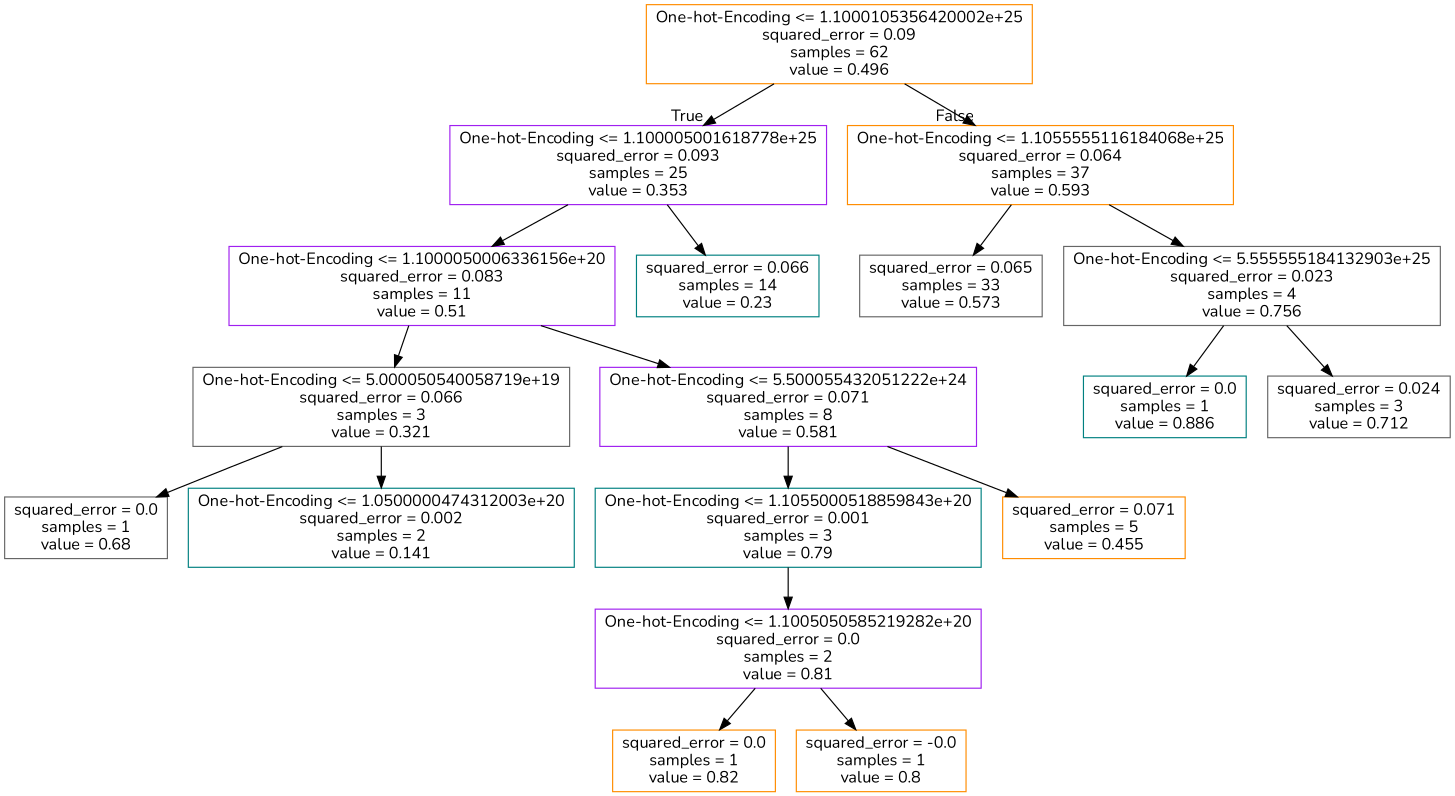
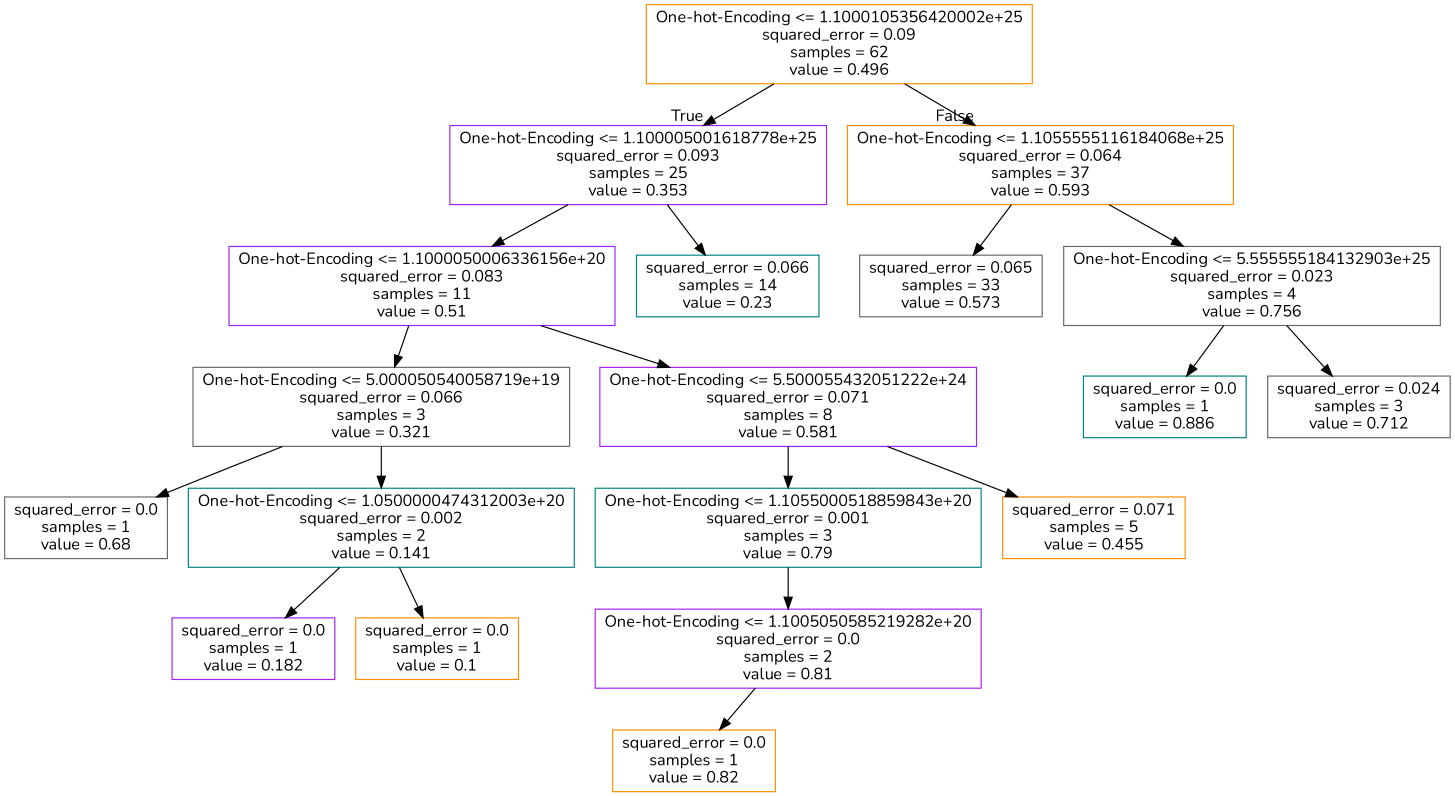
none -> (253, 649)
none -> (437, 649)
(881, 761) -> none
